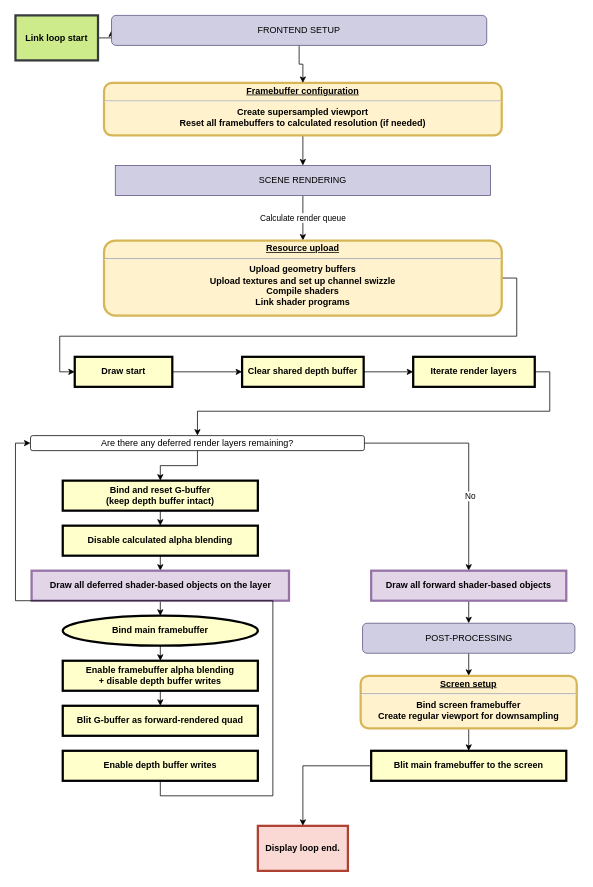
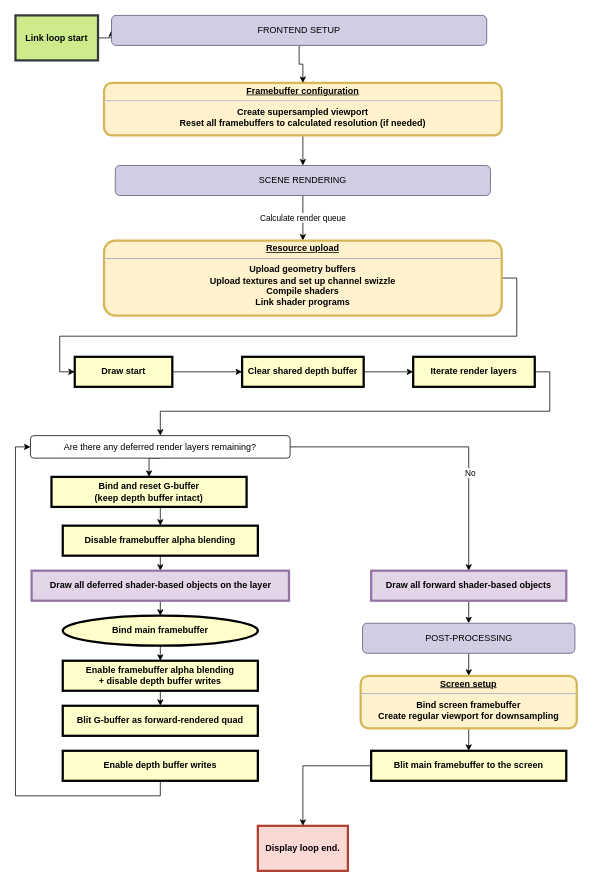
(303, 180) -> (303, 180)
(197, 443) -> (160, 447)
(160, 495) -> (149, 492)
(160, 540) -> (160, 540)
